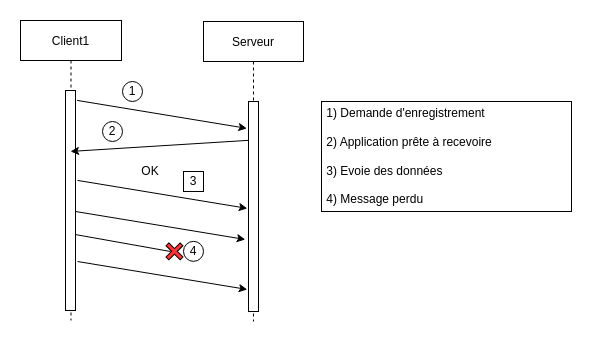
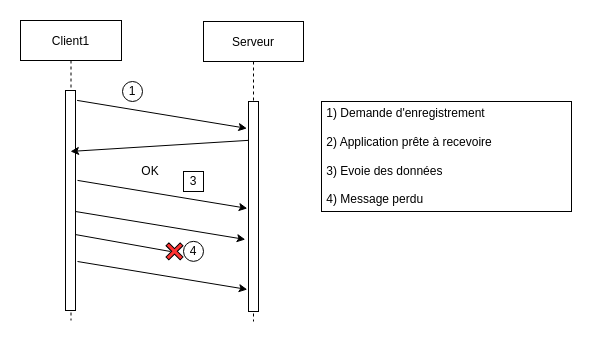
(113, 132) -> none
